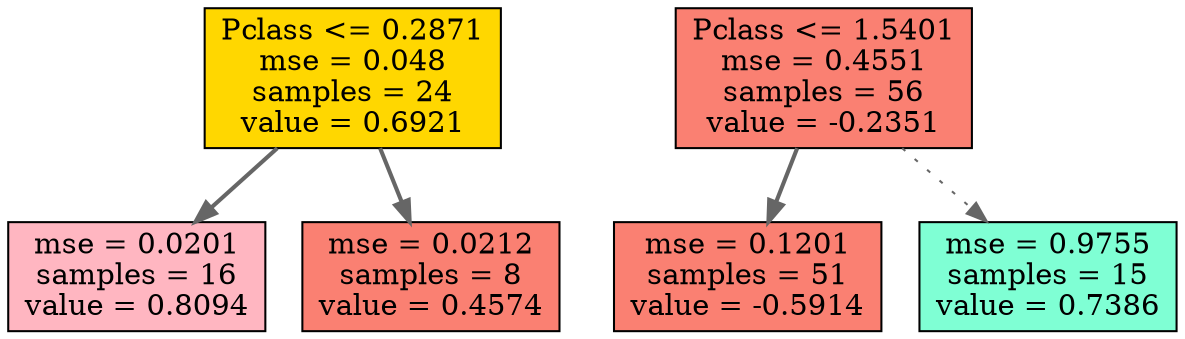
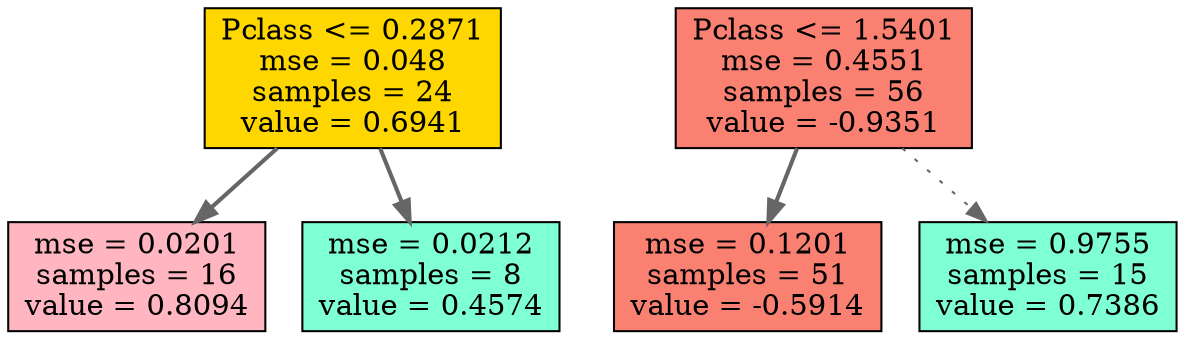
(353, 78) -> (353, 78)
(824, 78) -> (824, 78)
(431, 277) -> (431, 277)
